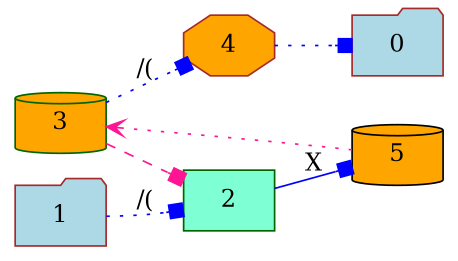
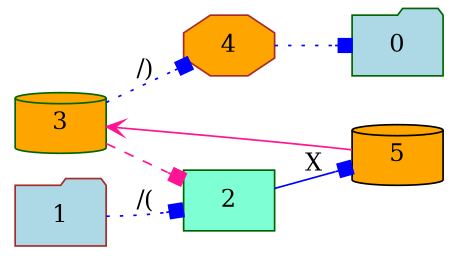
(398, 45) -> (398, 45)
(145, 70) -> (145, 70)
(238, 138) -> (238, 138)
